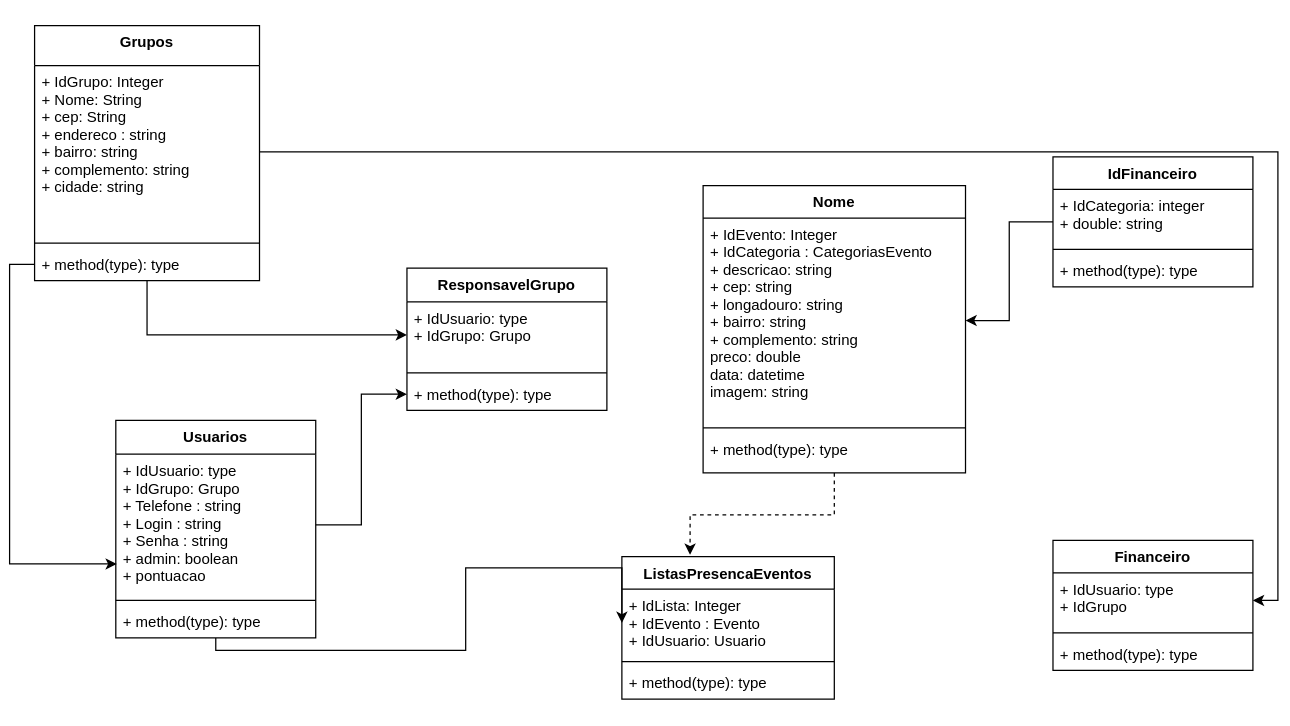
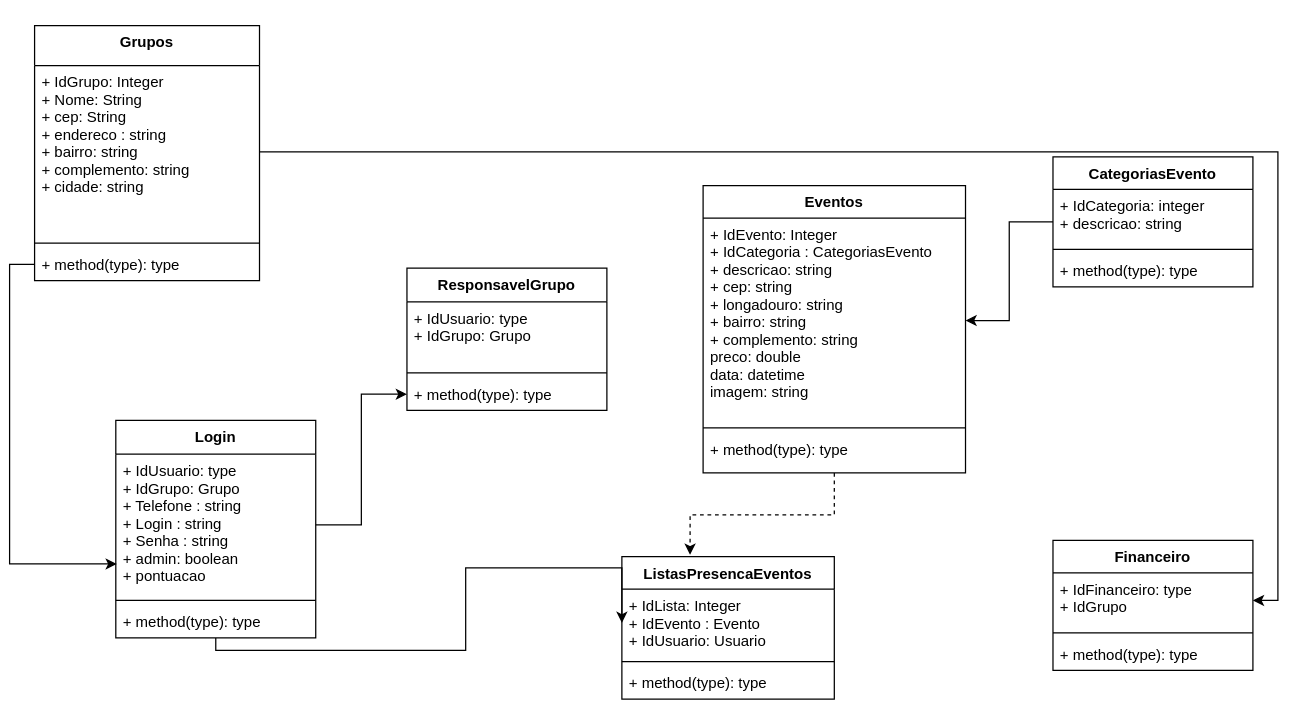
(1153, 174) -> (1153, 174)
(834, 203) -> (834, 203)
(1143, 206) -> (1143, 206)
(247, 335) -> none
(215, 438) -> (215, 438)
(1124, 590) -> (1134, 590)
